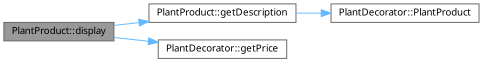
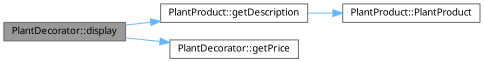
(405, 13) -> (411, 13)
(59, 32) -> (65, 32)
